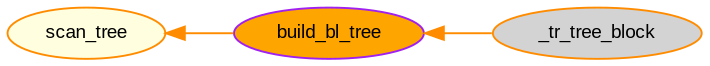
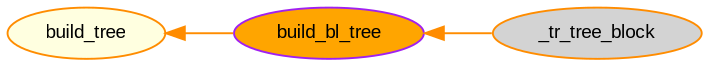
(86, 33) -> (86, 33)
